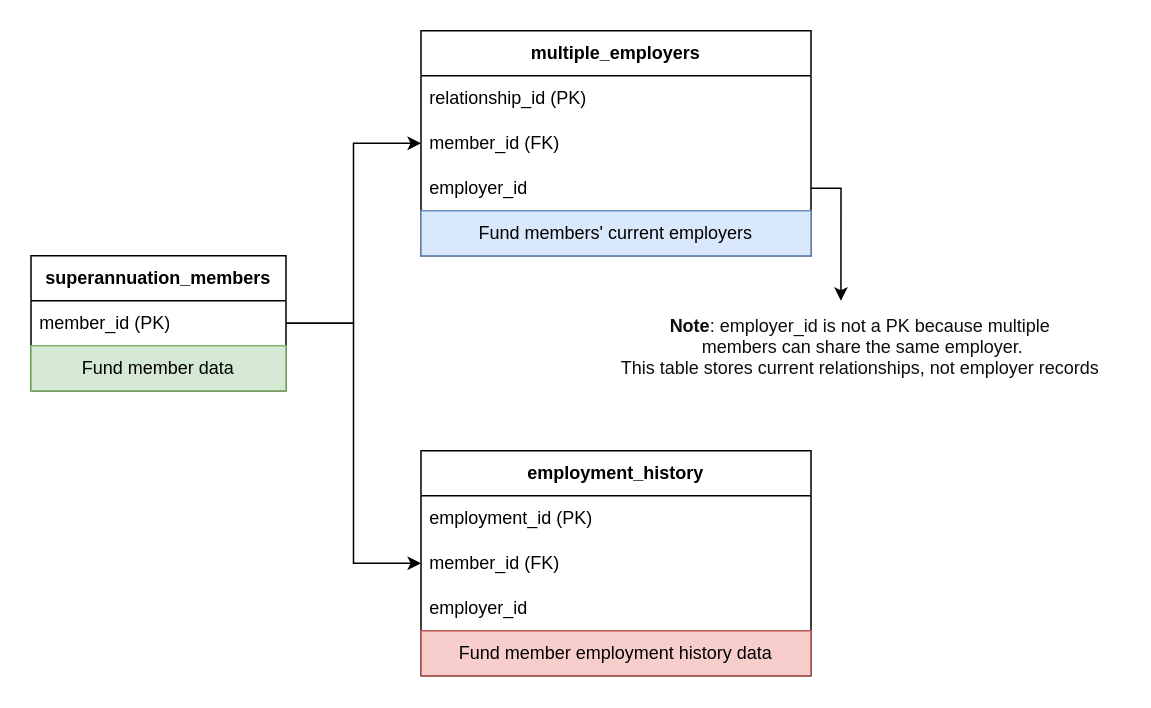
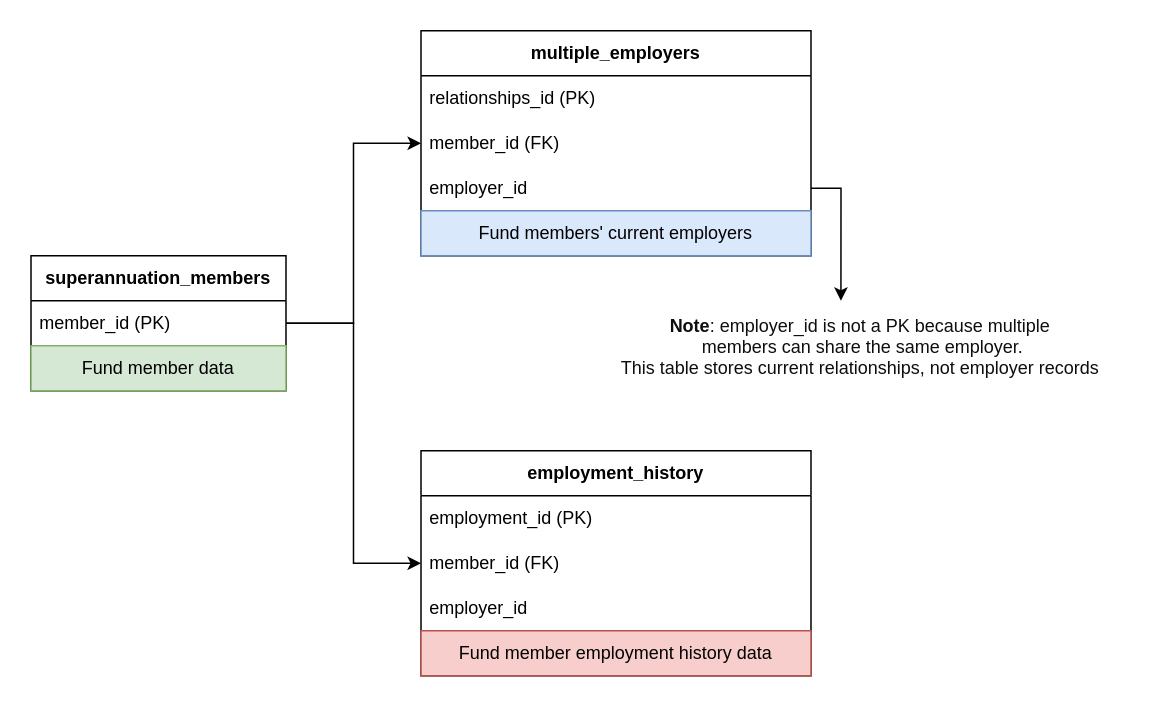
(519, 98) -> (524, 98)
